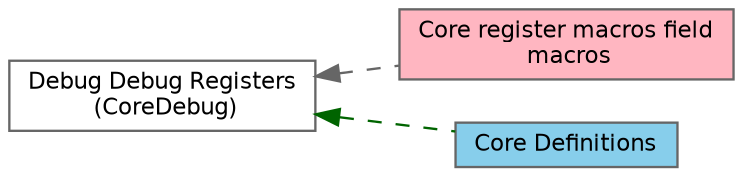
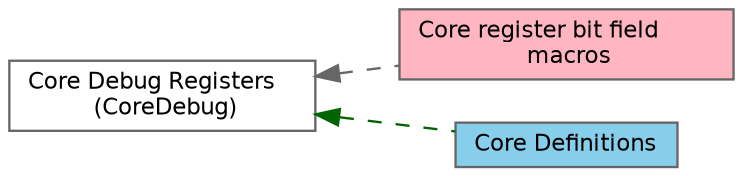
(567, 44) -> (567, 44)
(162, 96) -> (162, 96)
